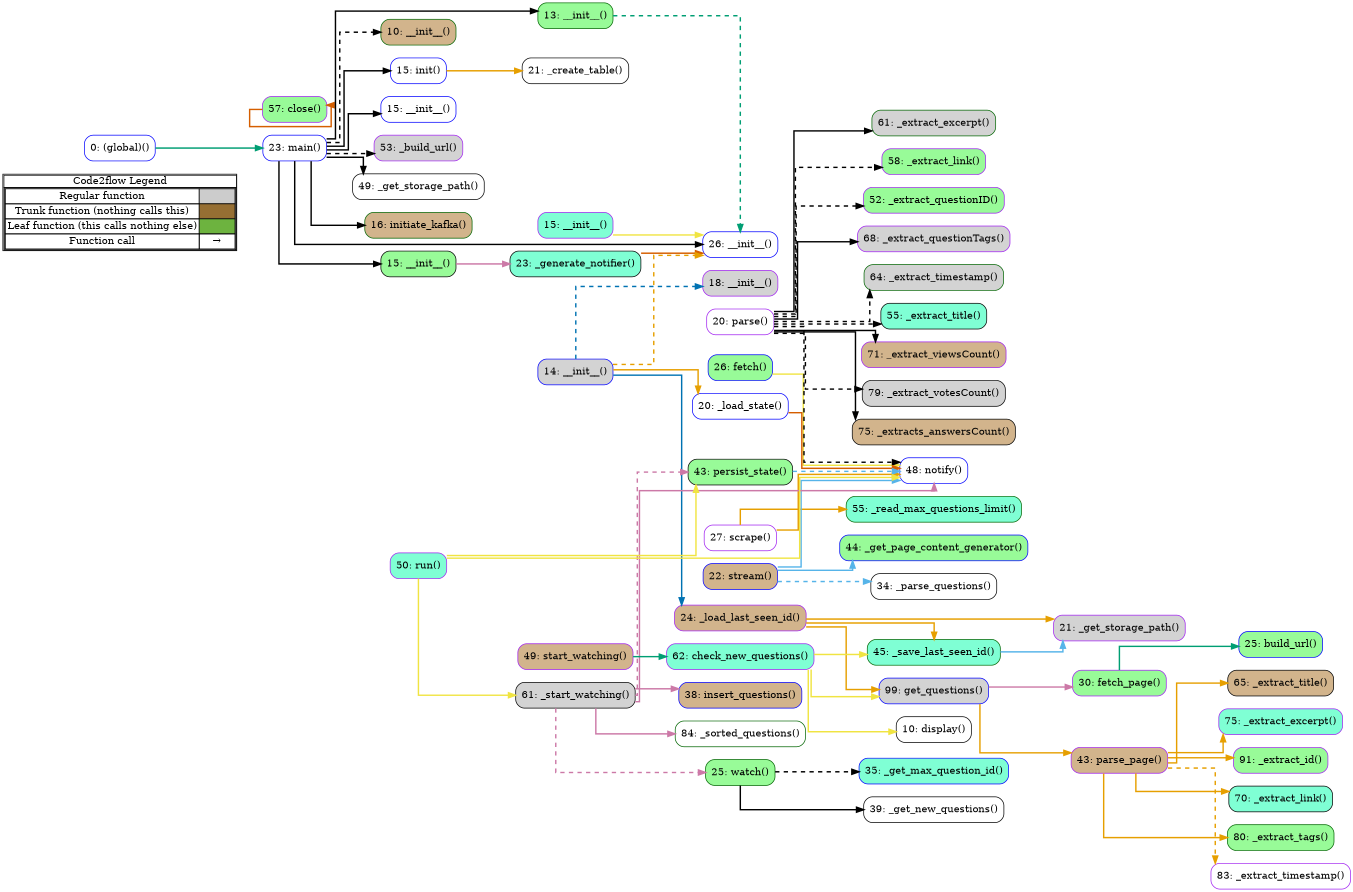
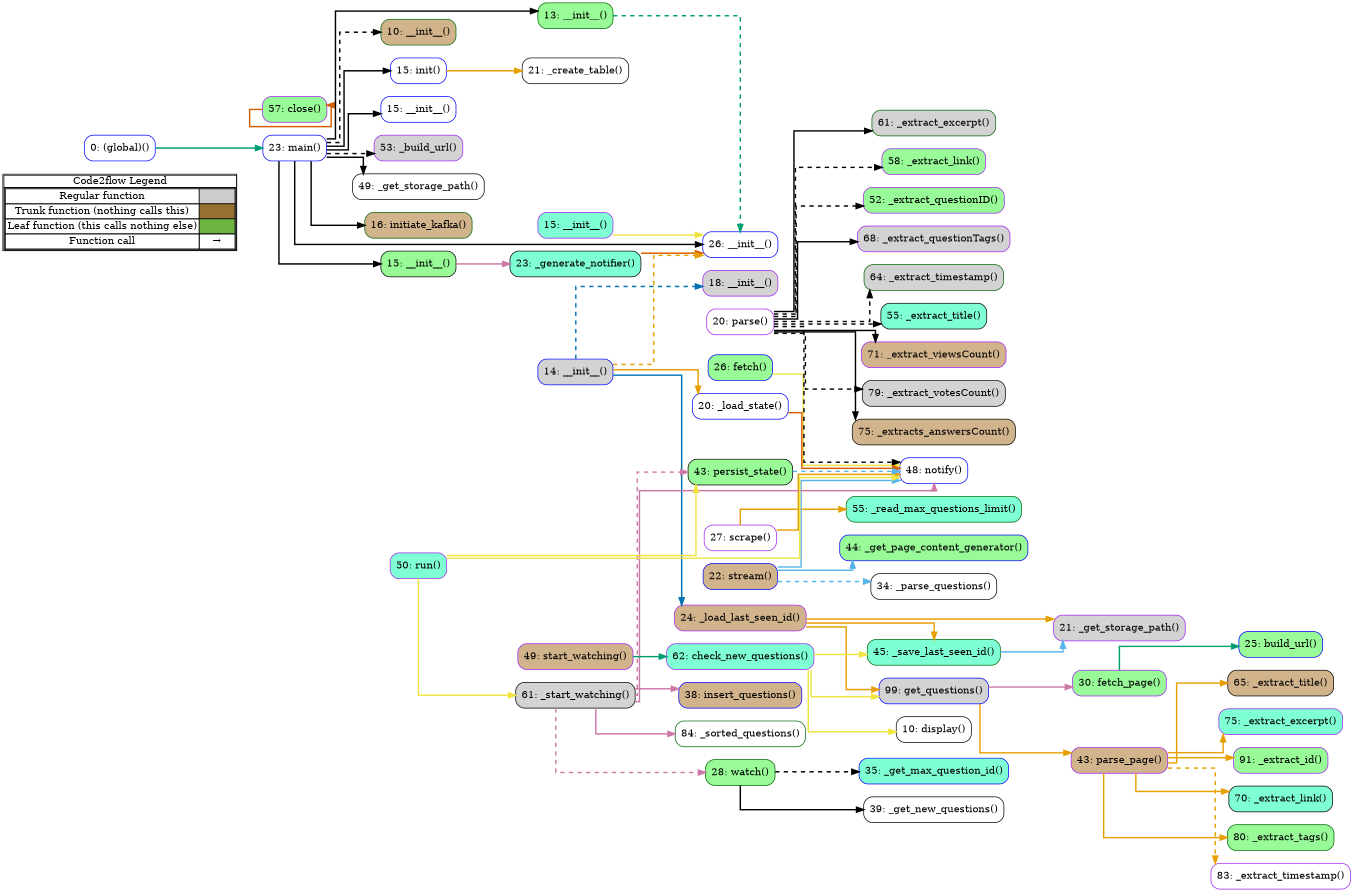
(740, 772) -> (740, 772)
